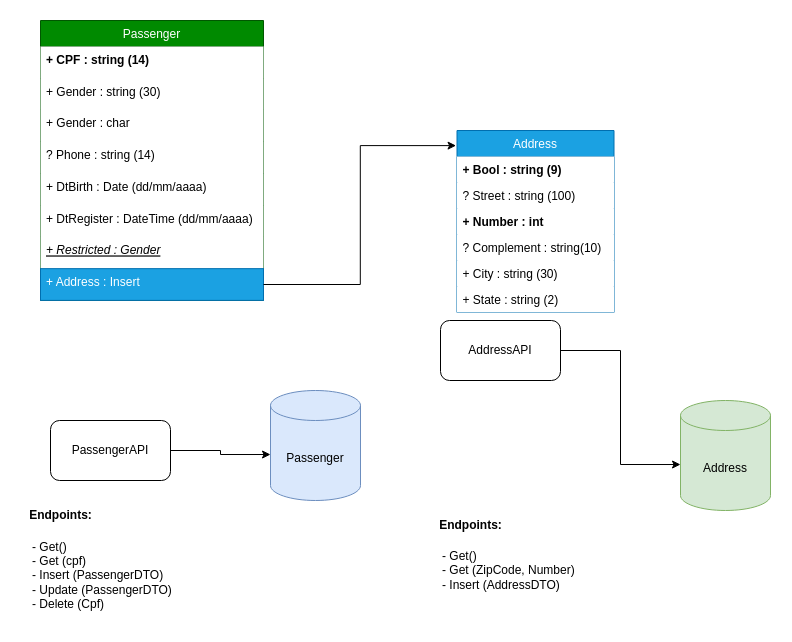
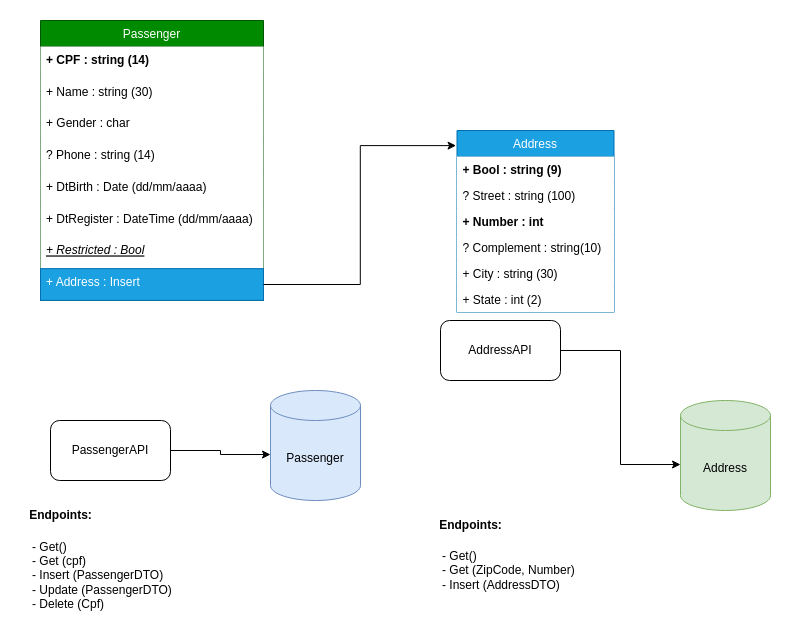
(111, 92) -> (104, 92)
(109, 250) -> (100, 250)
(520, 300) -> (510, 300)
